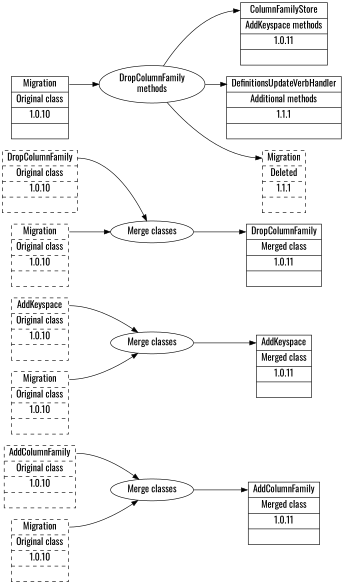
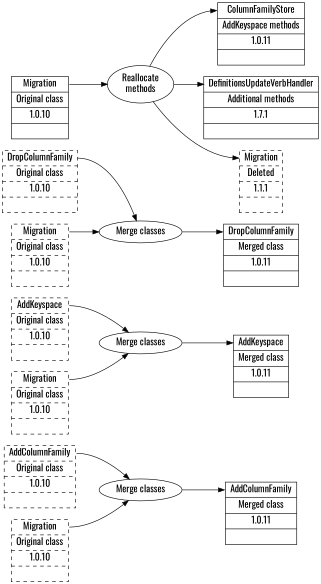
(152, 84) -> (141, 84)
(284, 115) -> (261, 115)
